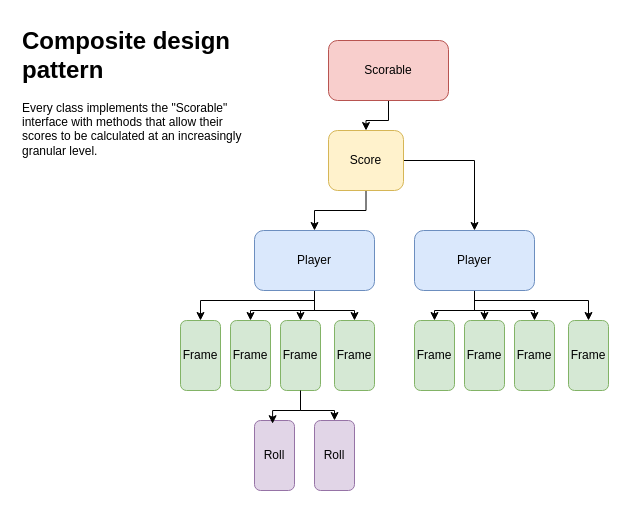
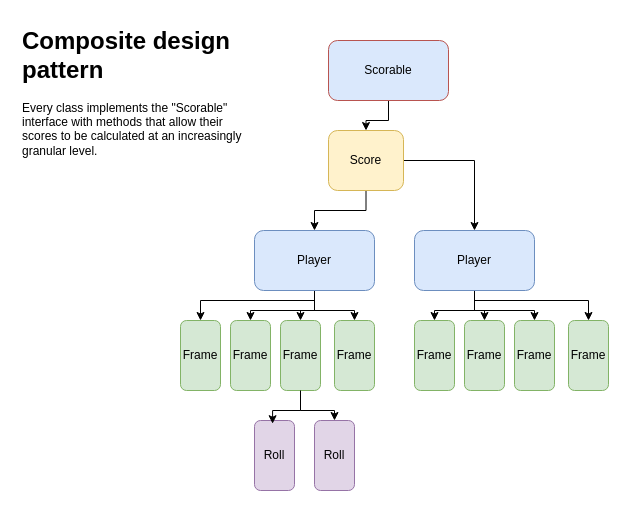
(389, 71) -> (389, 71)
